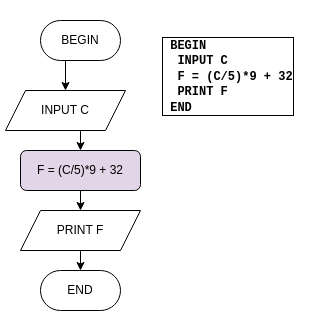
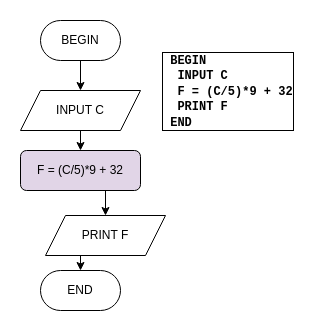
(231, 76) -> (231, 91)
(66, 111) -> (81, 111)
(81, 231) -> (106, 236)
